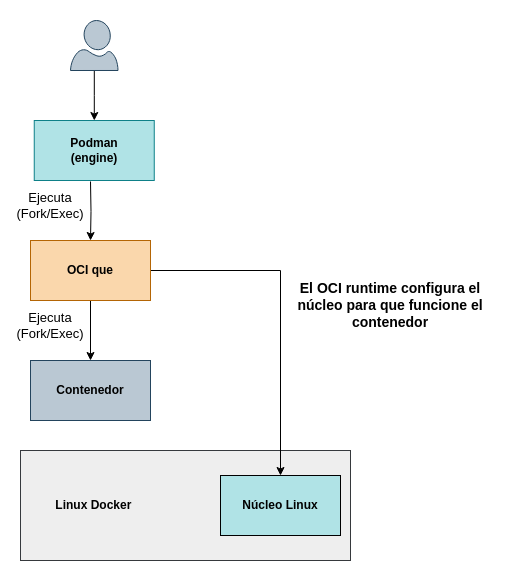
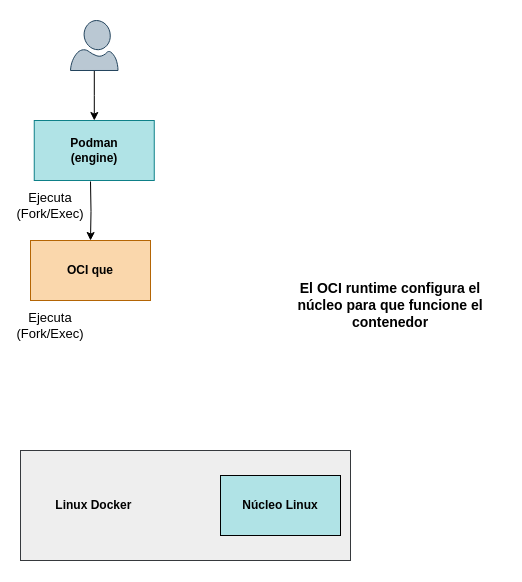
(281, 305) -> none
(91, 327) -> none
(91, 391) -> none
